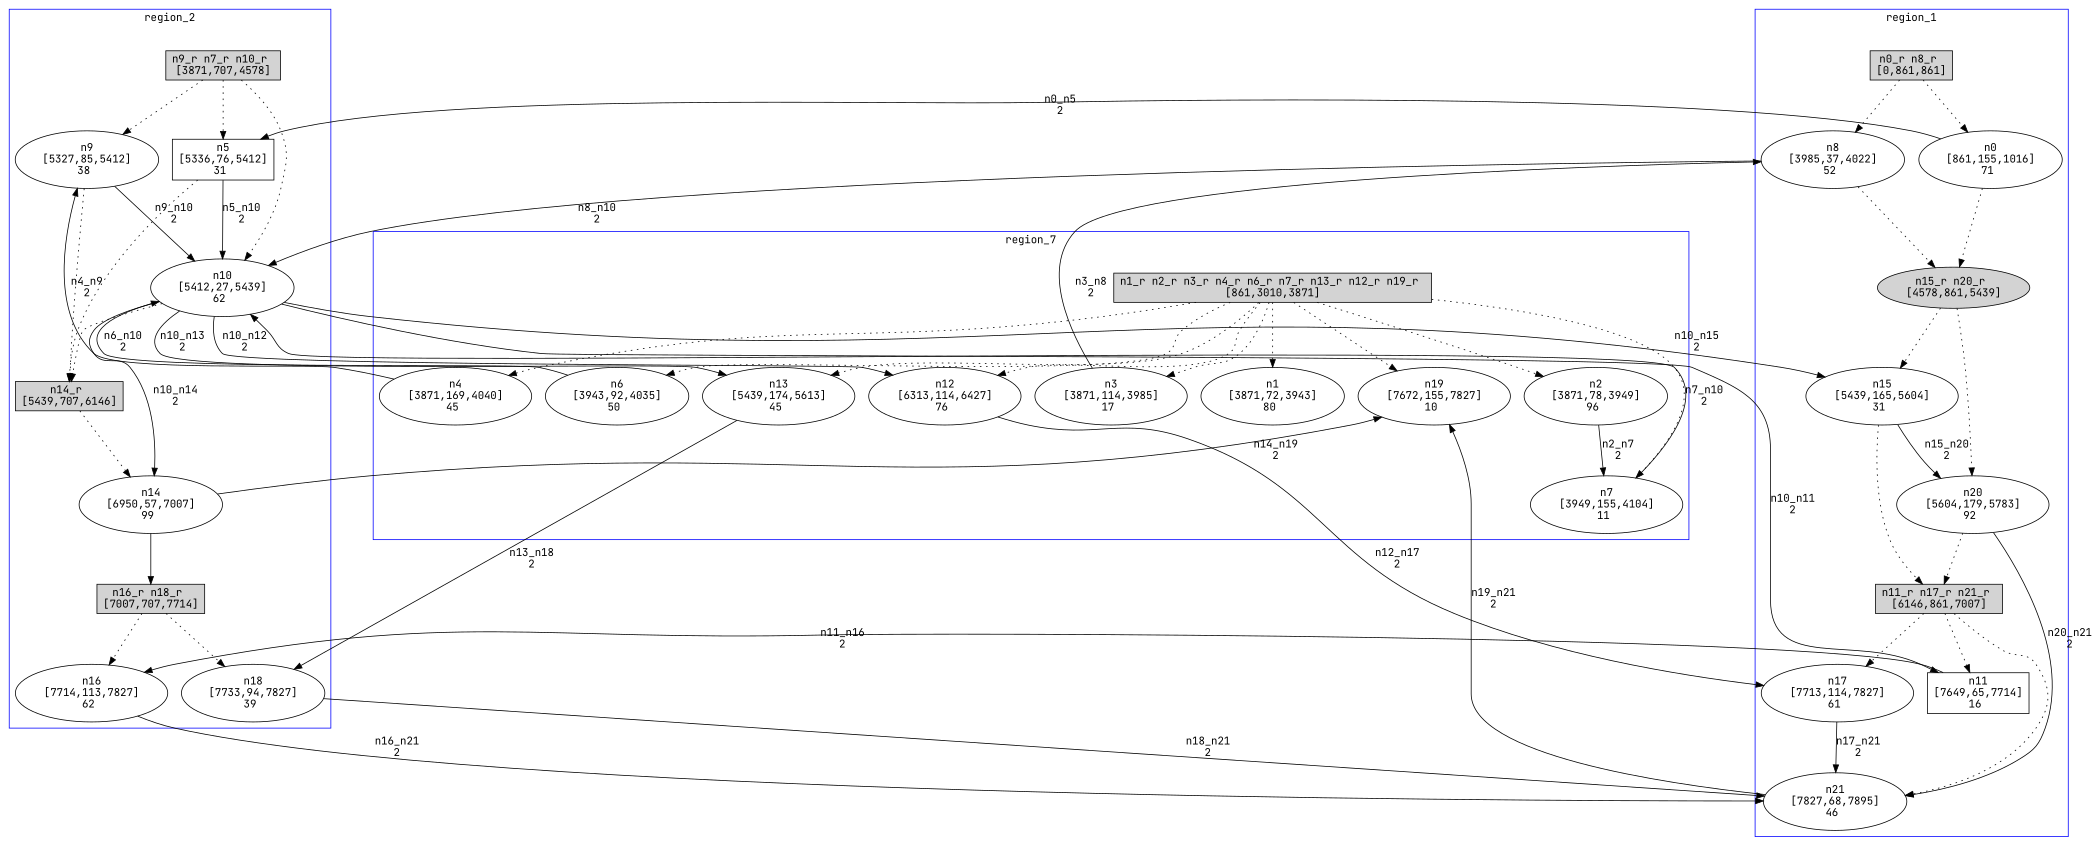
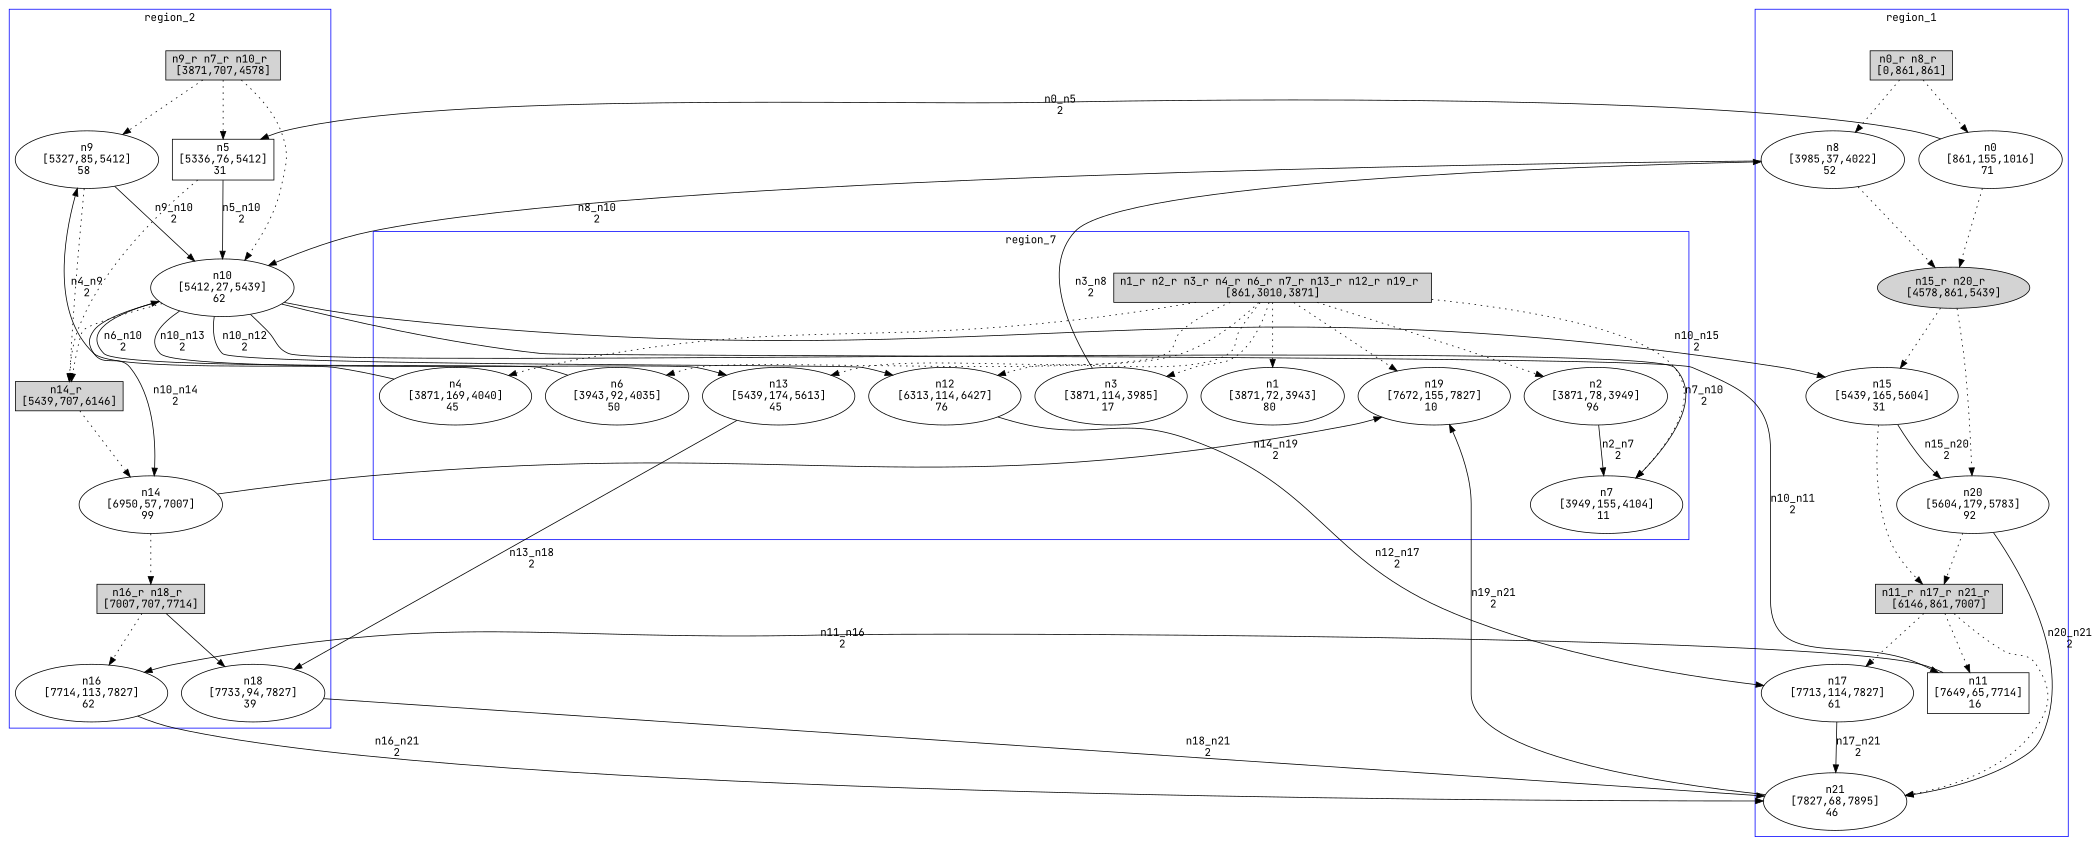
(87, 160) -> (87, 160)
(1023, 356) -> (1015, 356)
(151, 555) -> (151, 555)
(192, 637) -> (192, 637)
